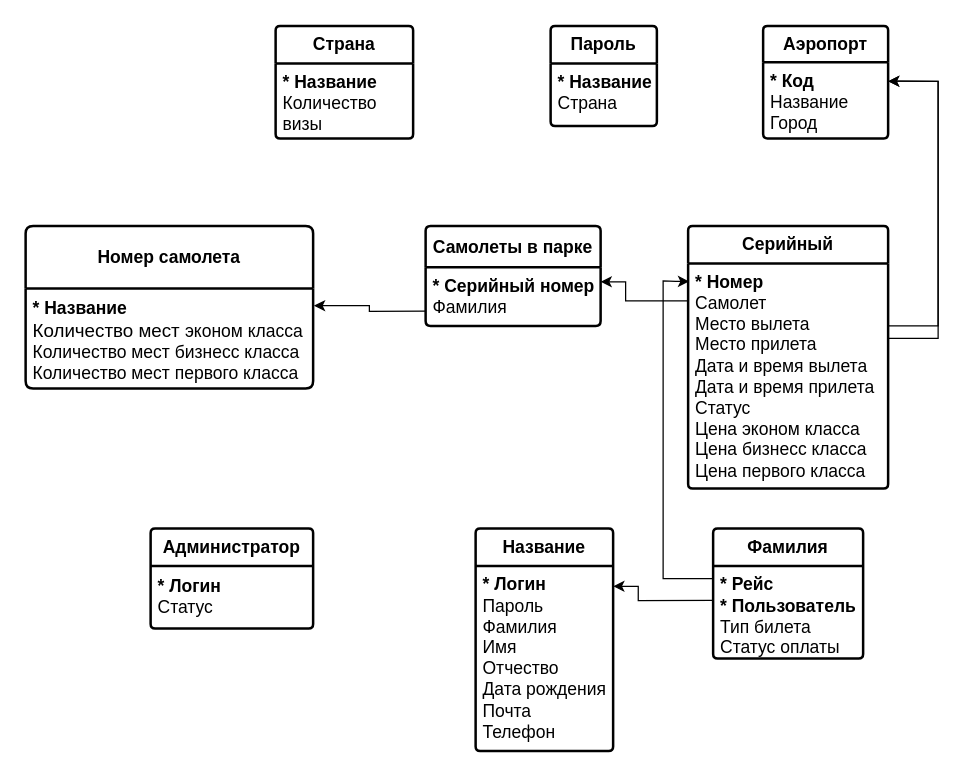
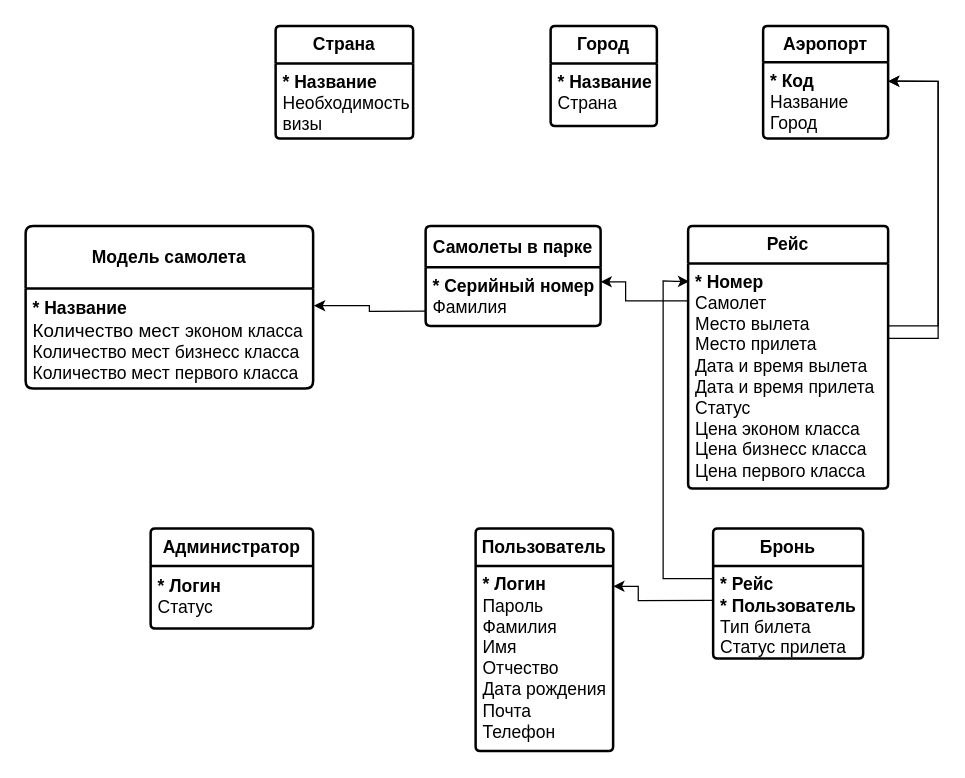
(604, 44) -> (604, 44)
(325, 99) -> (338, 99)
(788, 244) -> (788, 244)
(169, 257) -> (169, 257)
(544, 547) -> (544, 547)
(788, 547) -> (788, 547)
(777, 610) -> (777, 610)
